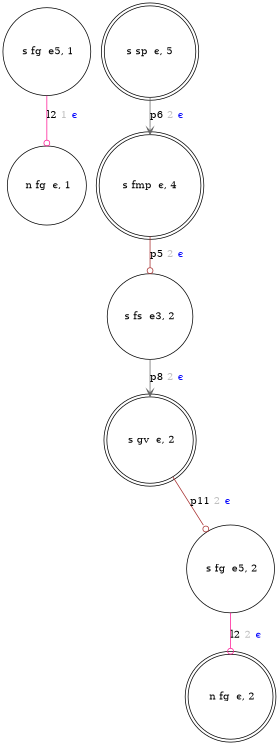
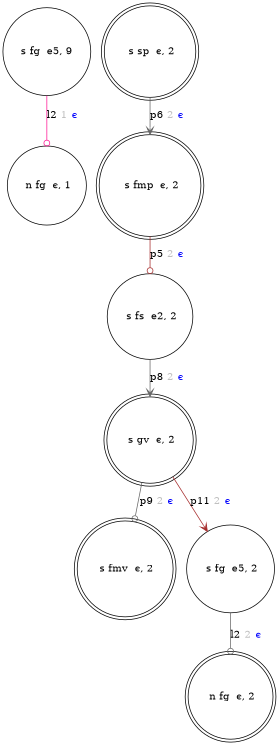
(47, 52) -> (47, 52)
(150, 52) -> (150, 52)
(150, 186) -> (150, 186)
(150, 317) -> (150, 317)
(188, 501) -> (188, 501)
none -> (125, 569)
(231, 630) -> (231, 630)
